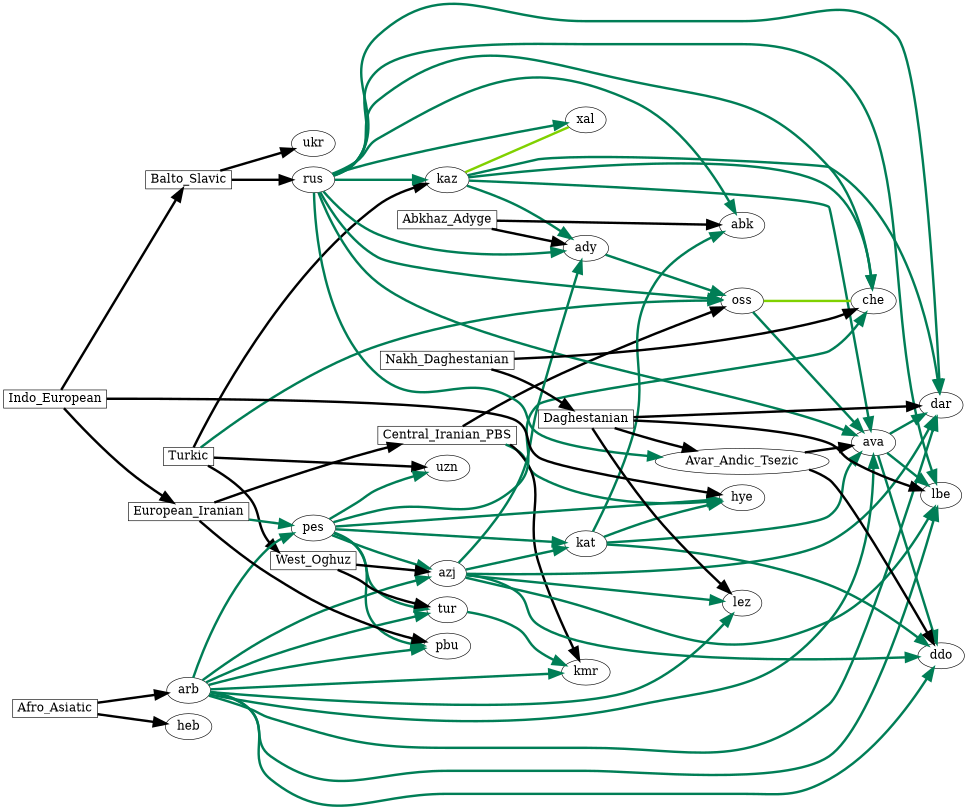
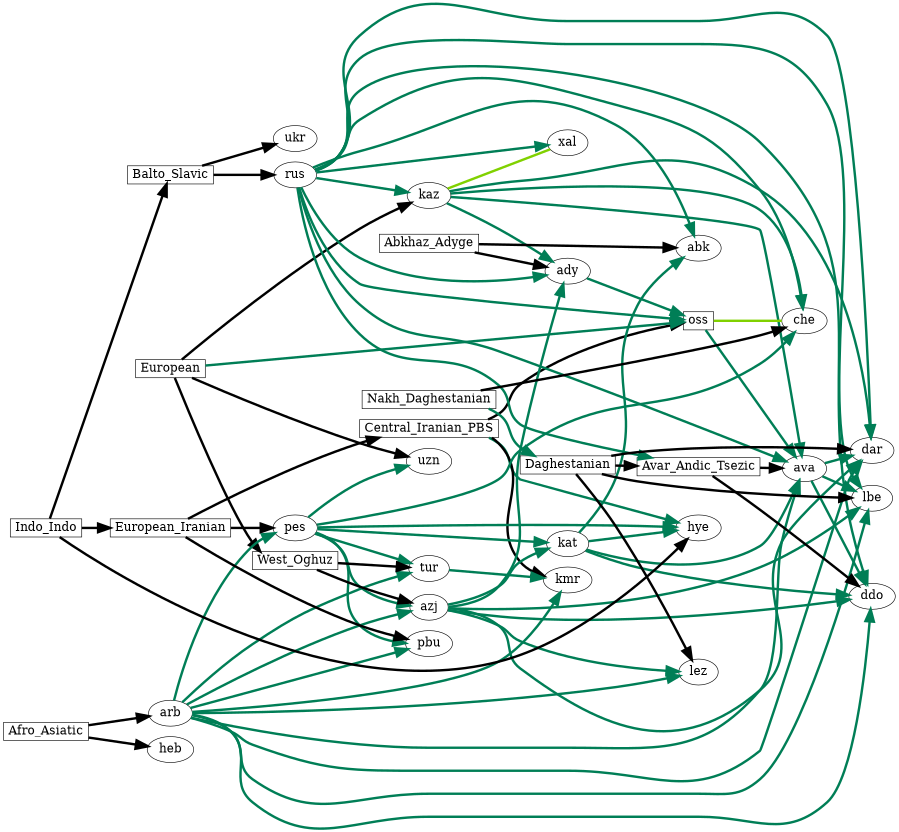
none -> (734, 124)
(742, 301) -> (699, 321)
(528, 383) -> (508, 427)
(55, 399) -> (46, 528)
(189, 457) -> (170, 369)
(742, 461) -> (699, 467)
(264, 522) -> (248, 528)
